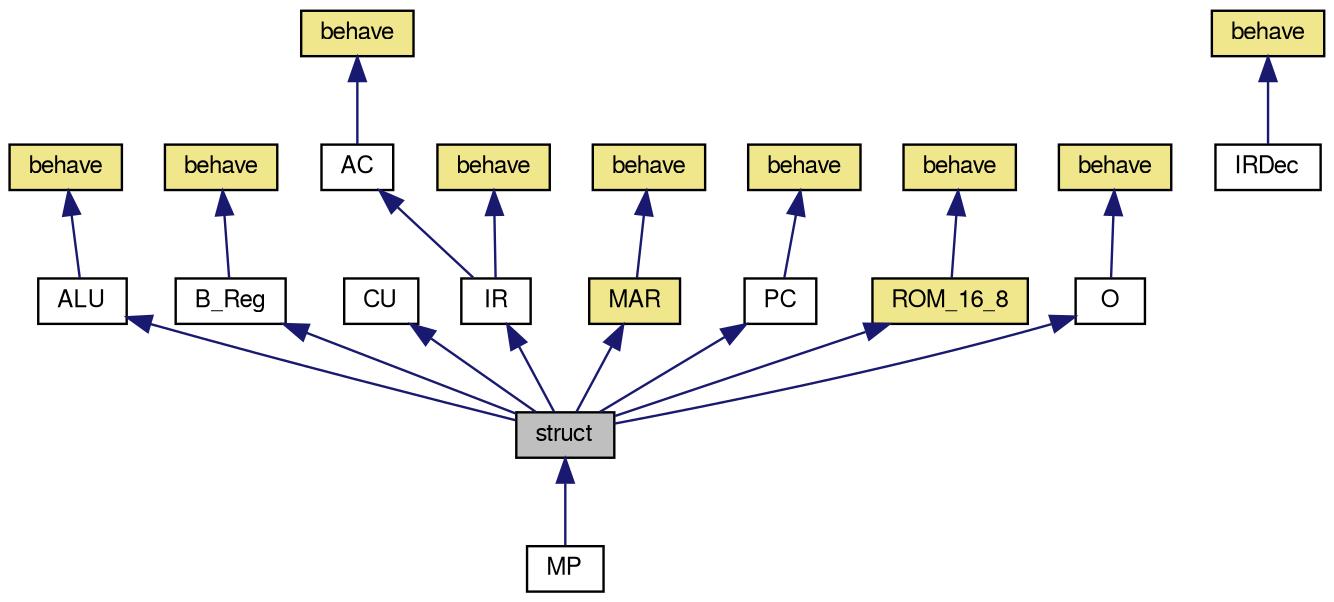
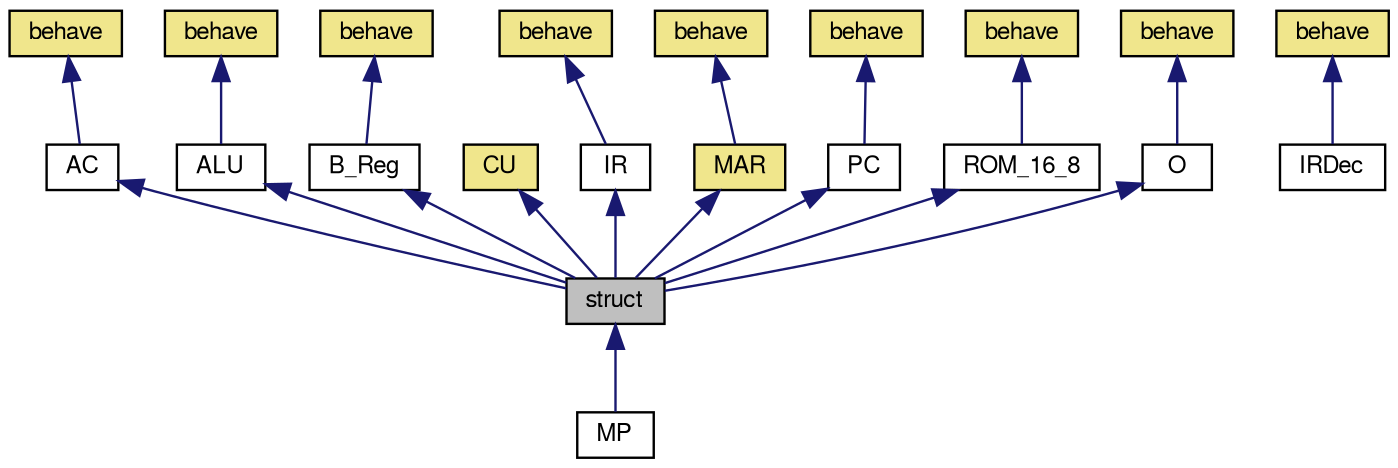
(436, 243) -> (353, 241)
(381, 301) -> (501, 167)
(950, 301) -> (1022, 167)
